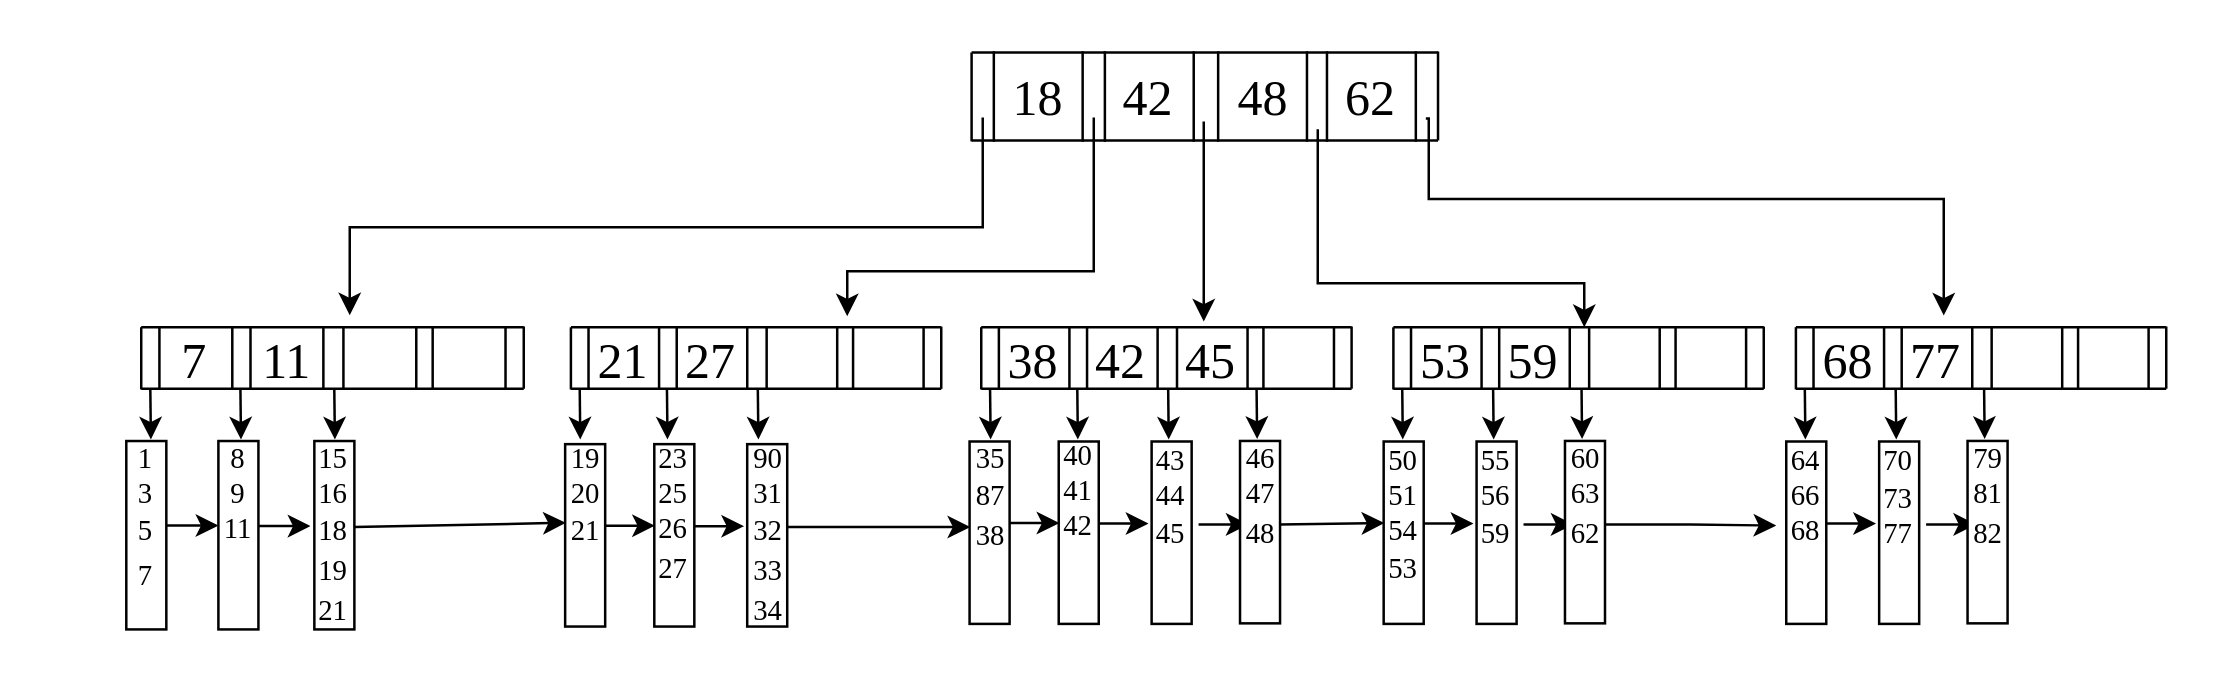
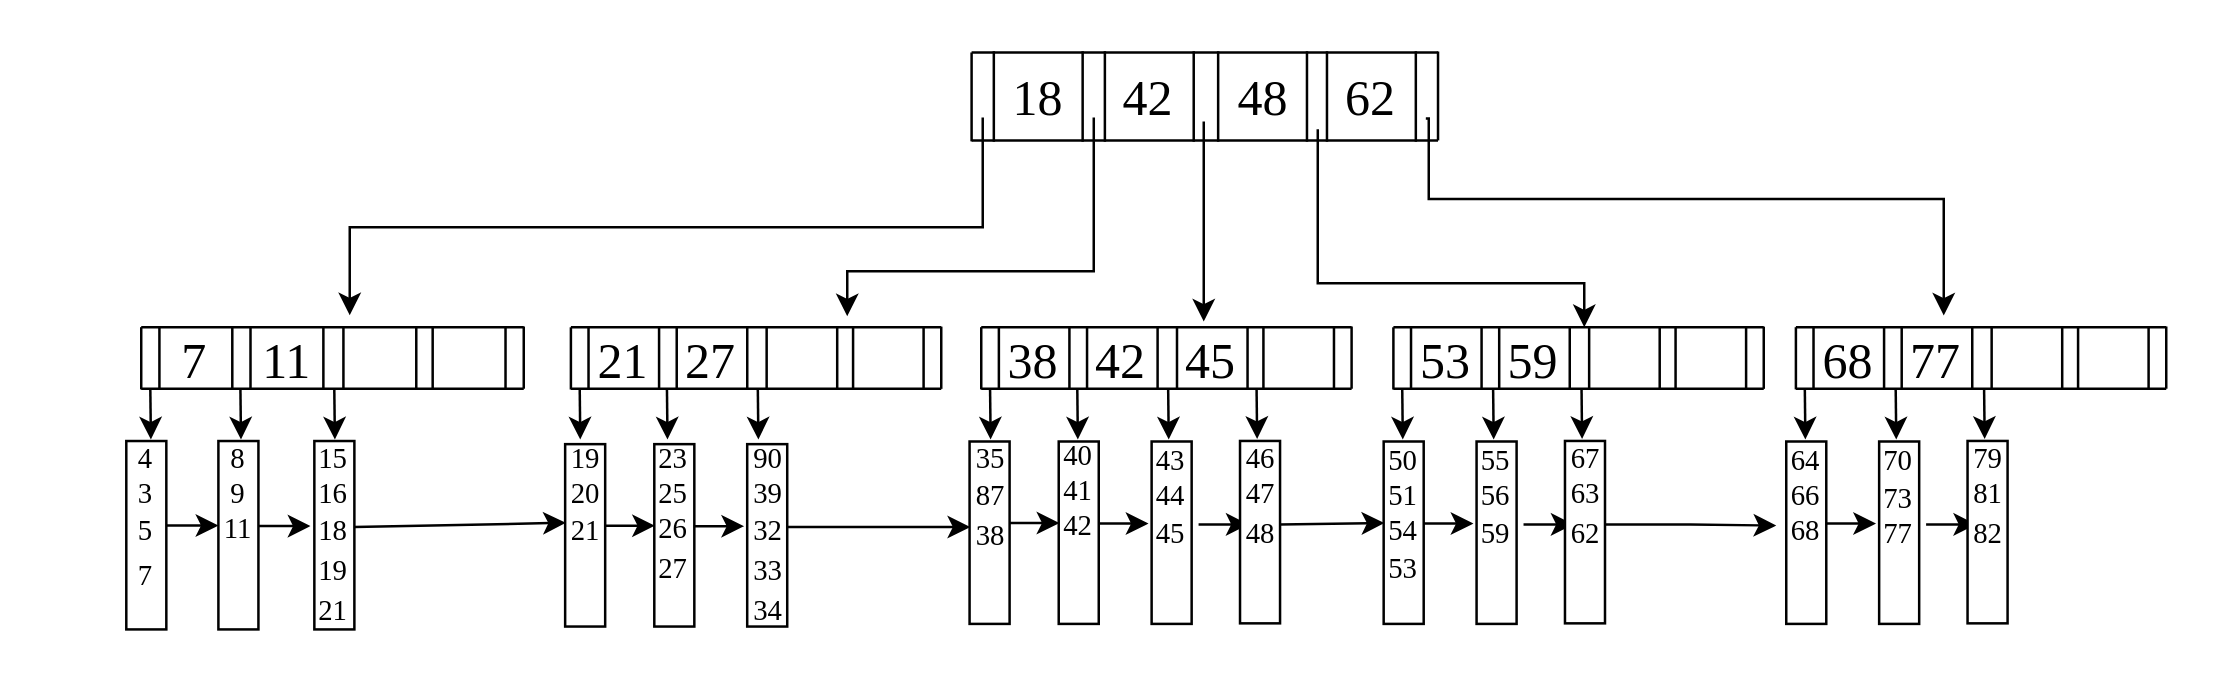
(146, 459) -> (146, 459)
(1586, 459) -> (1586, 459)
(769, 494) -> (769, 494)
